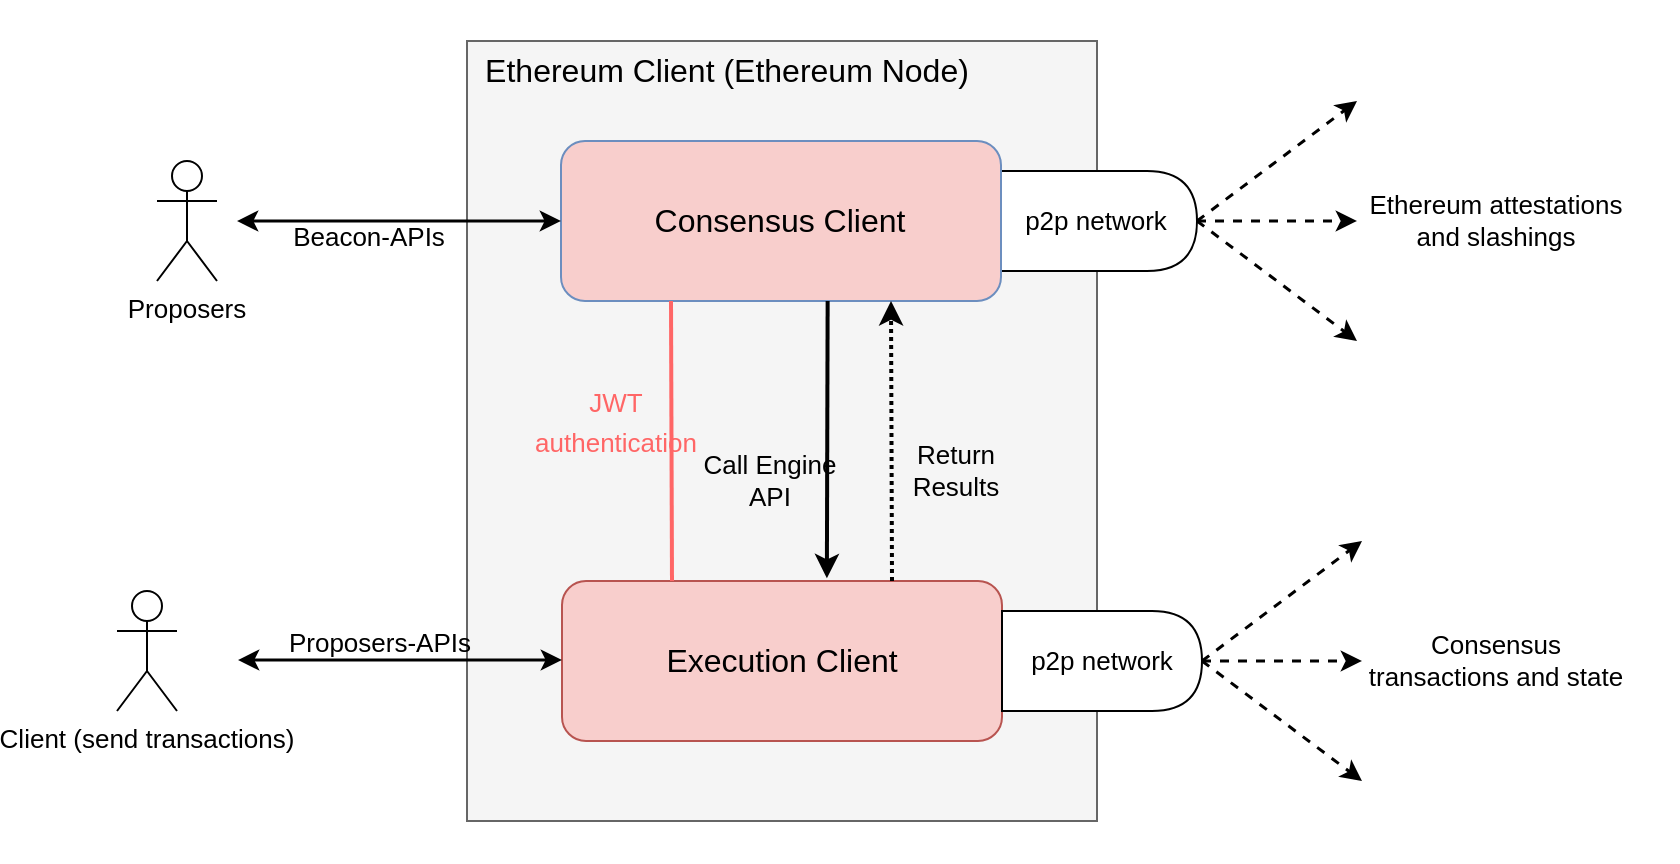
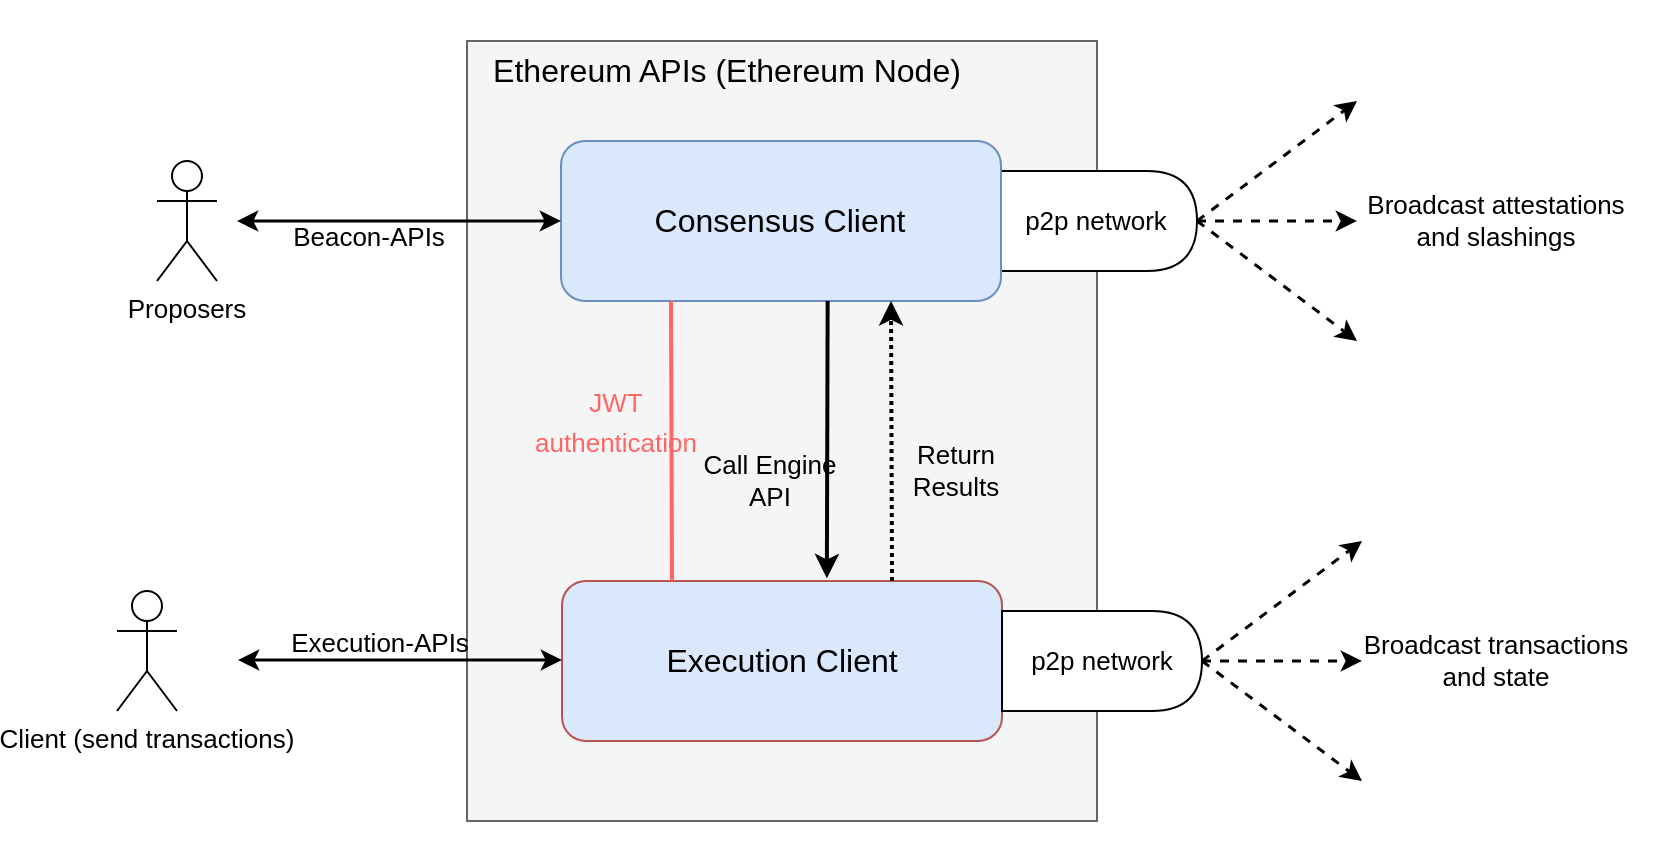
(728, 71) -> (728, 71)
(781, 221) -> (781, 221)
(1497, 221) -> (1497, 221)
(381, 643) -> (381, 643)
(782, 661) -> (782, 661)
(1497, 661) -> (1497, 661)
